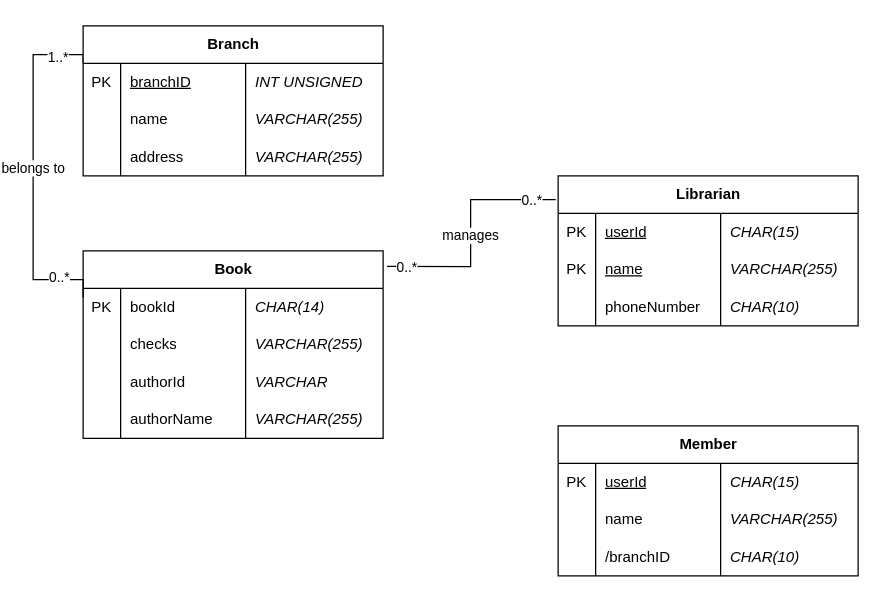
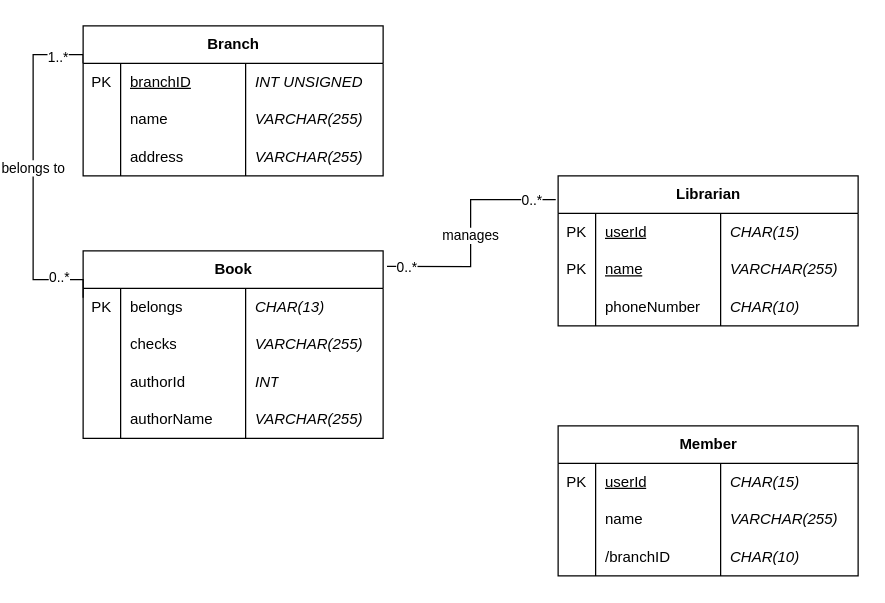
(156, 307) -> (158, 307)
(289, 307) -> (289, 307)
(285, 382) -> (268, 382)
